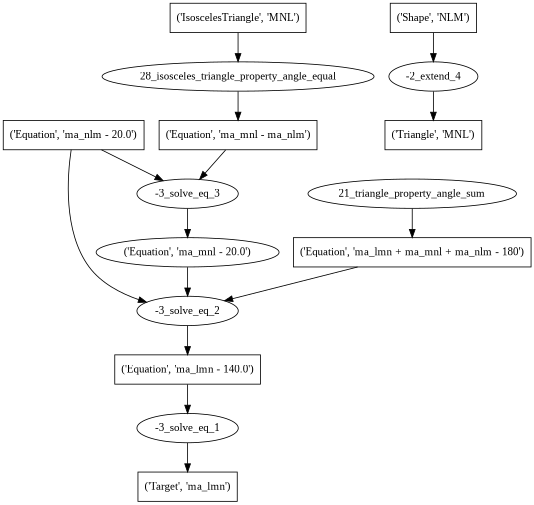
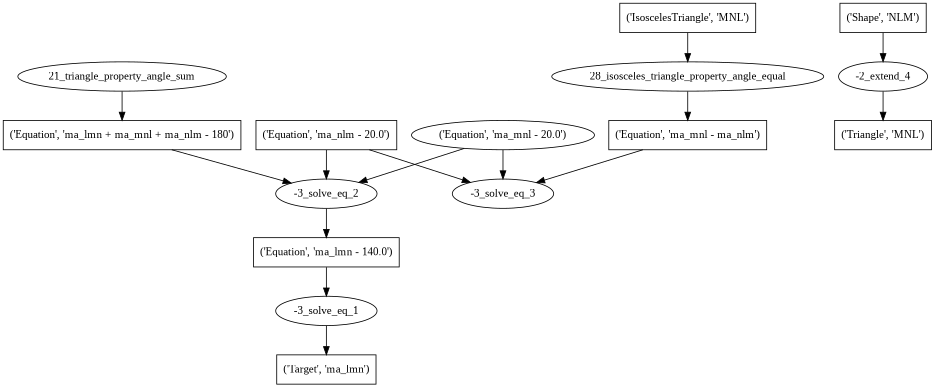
(188, 219) -> (503, 160)
